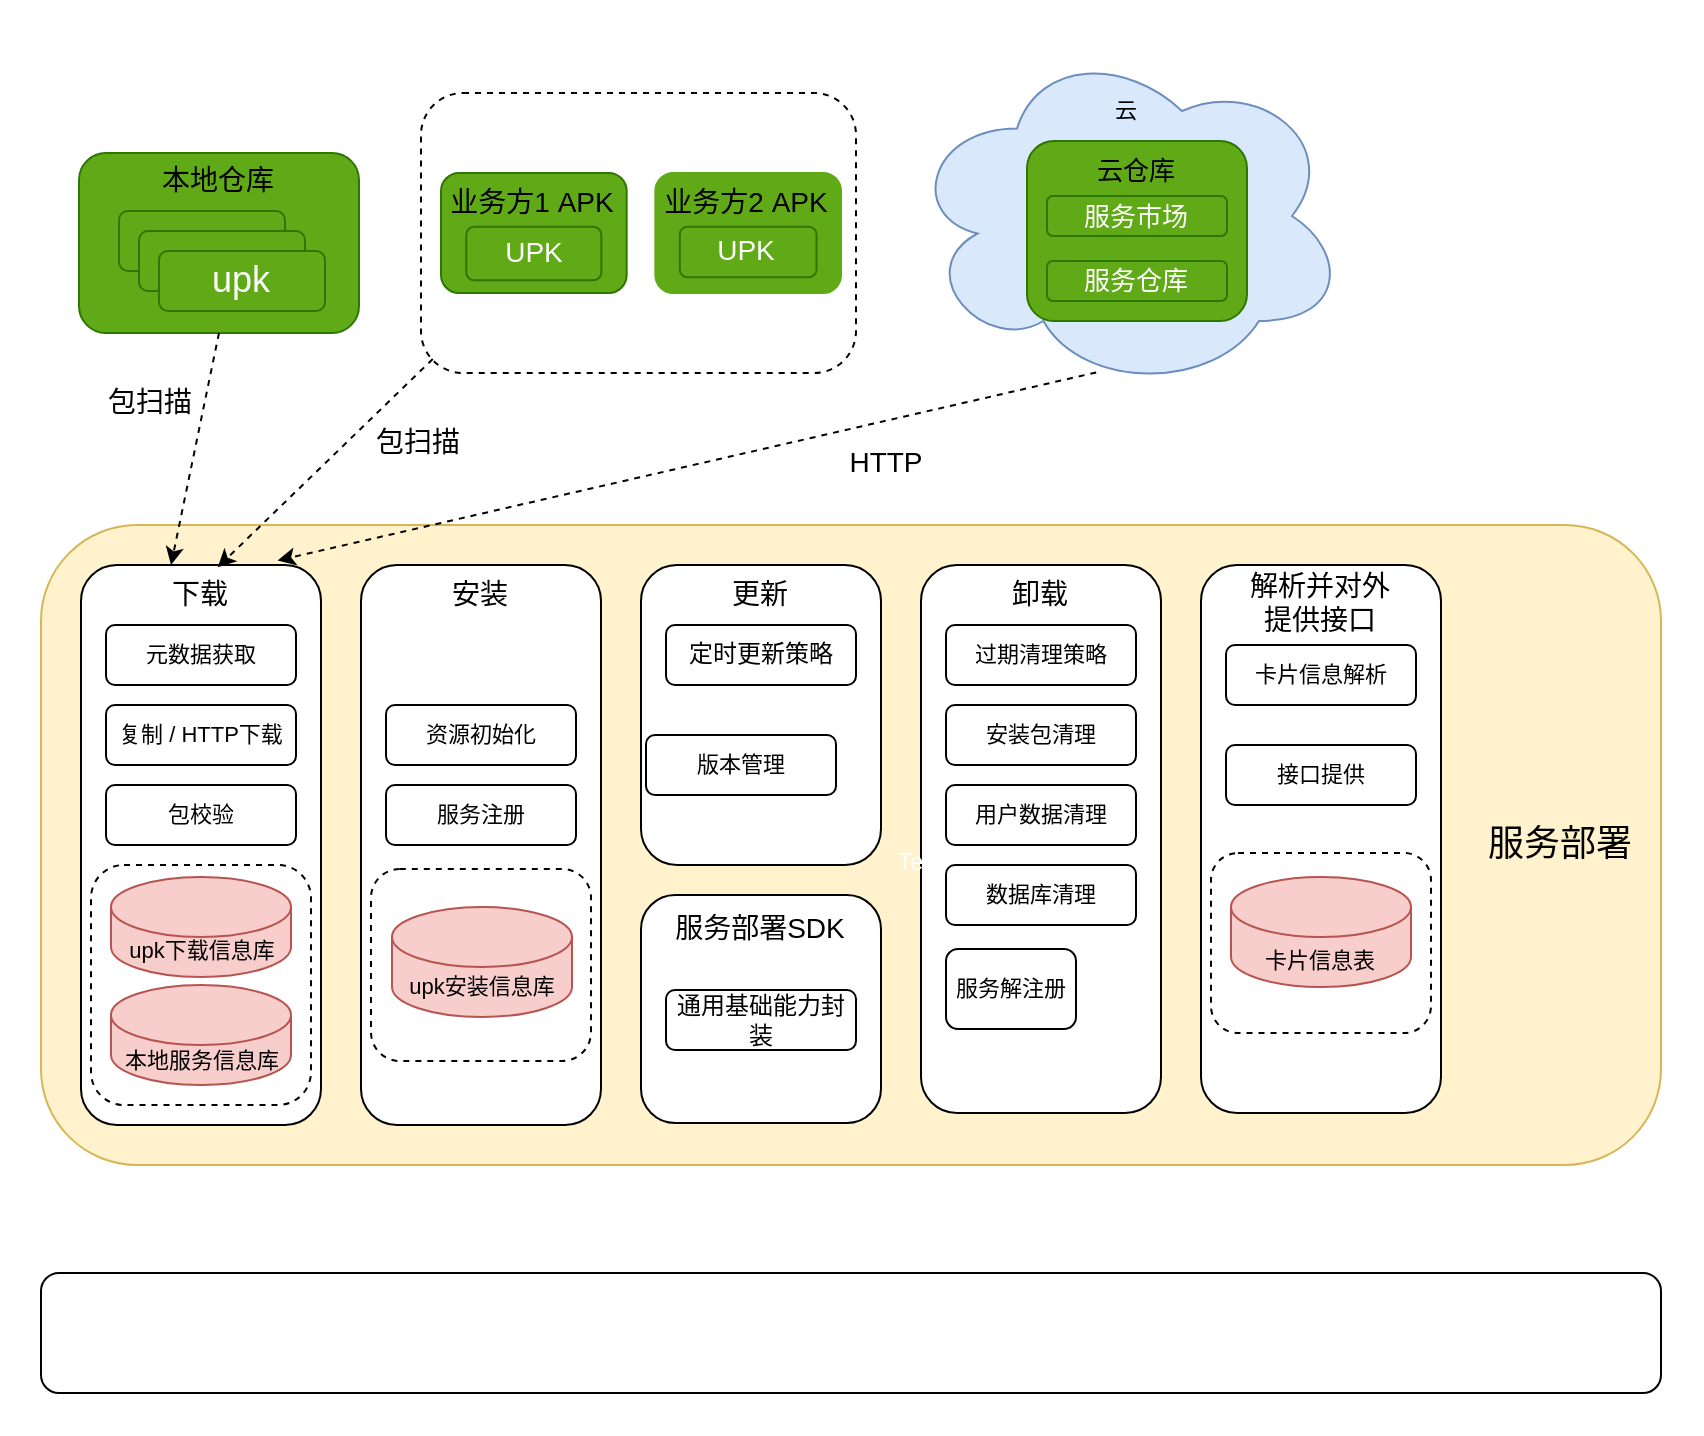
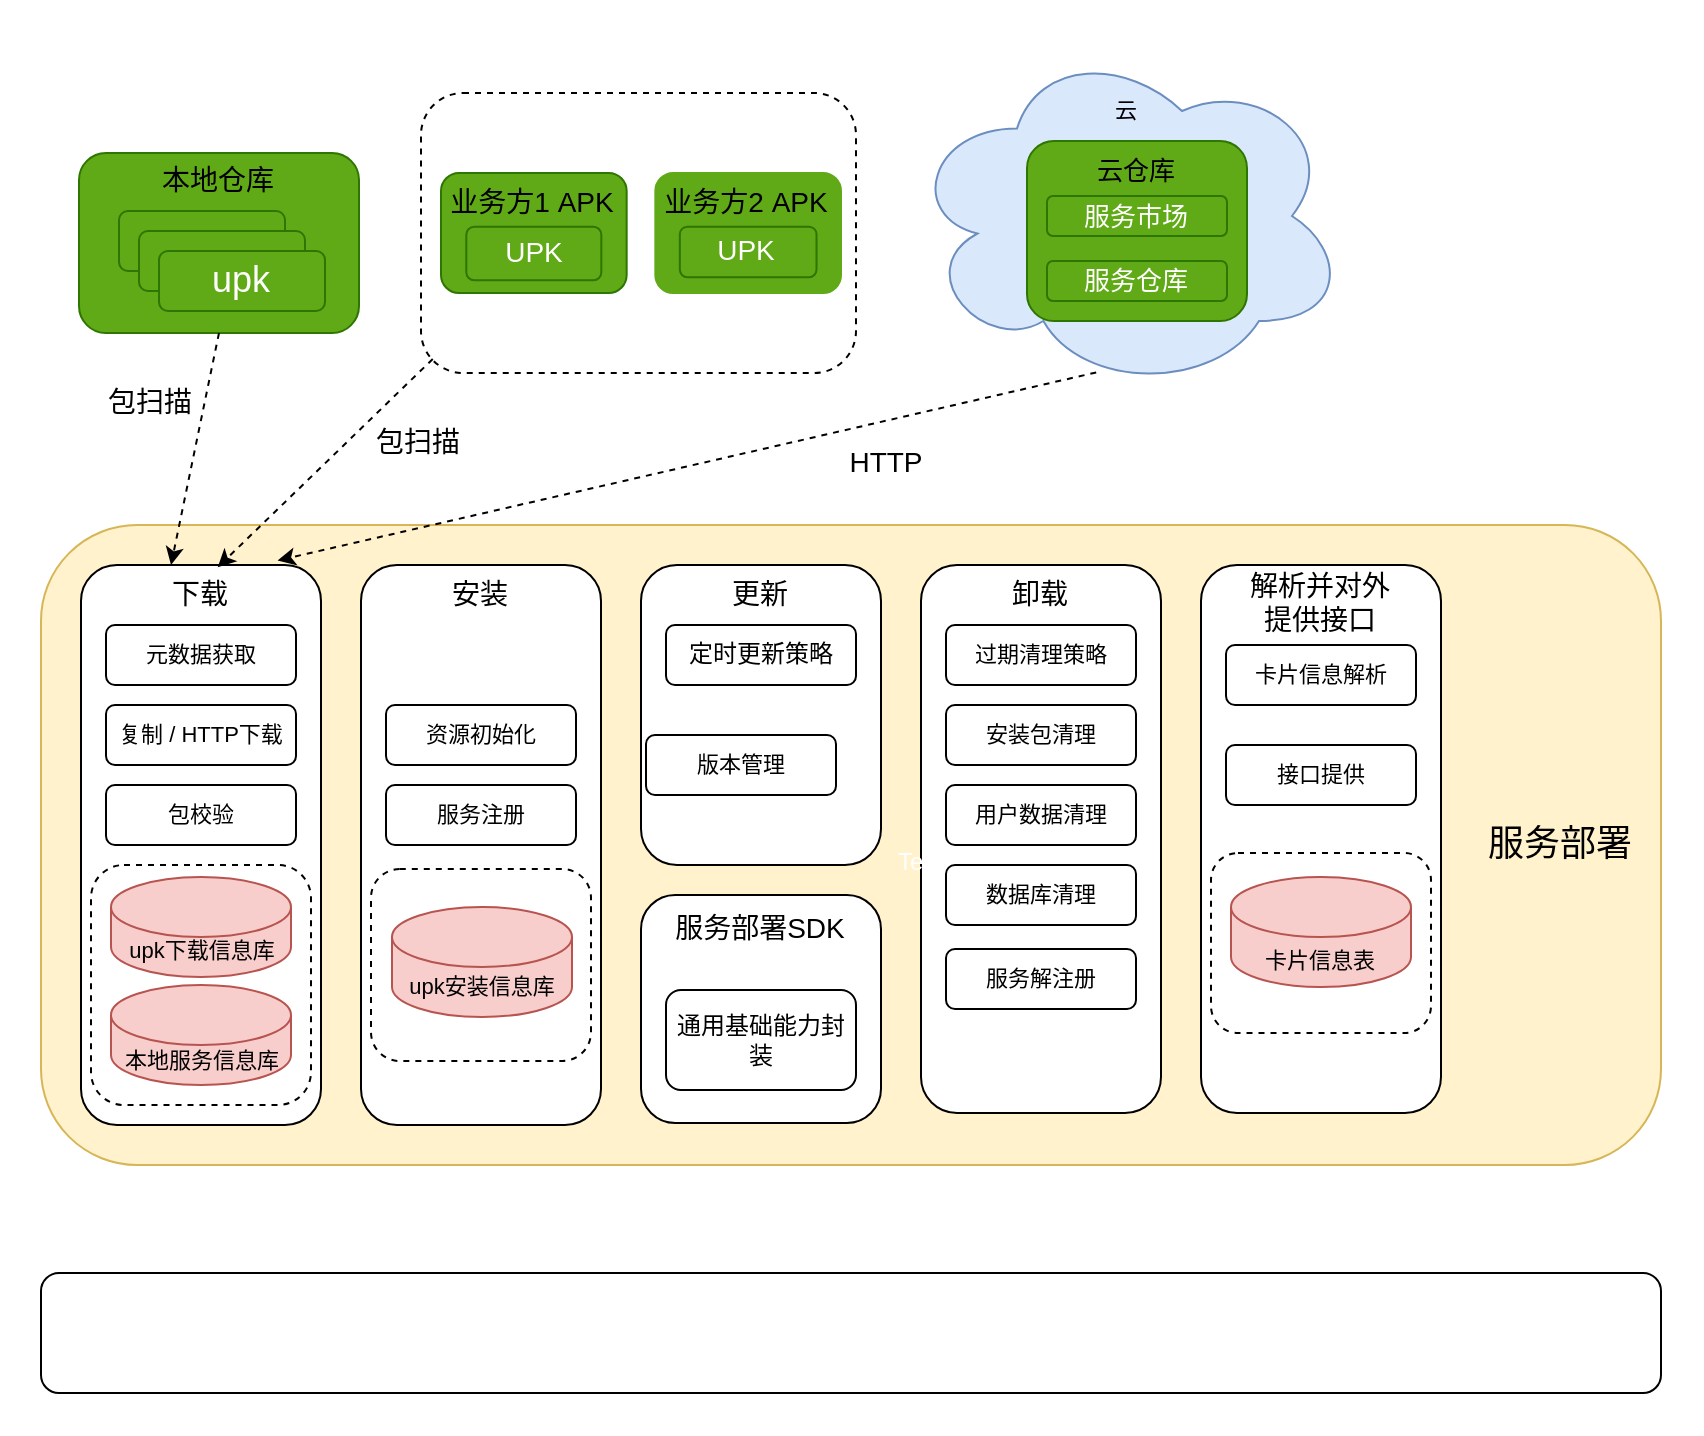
(1011, 989) -> (1041, 979)
(761, 1020) -> (761, 1040)
